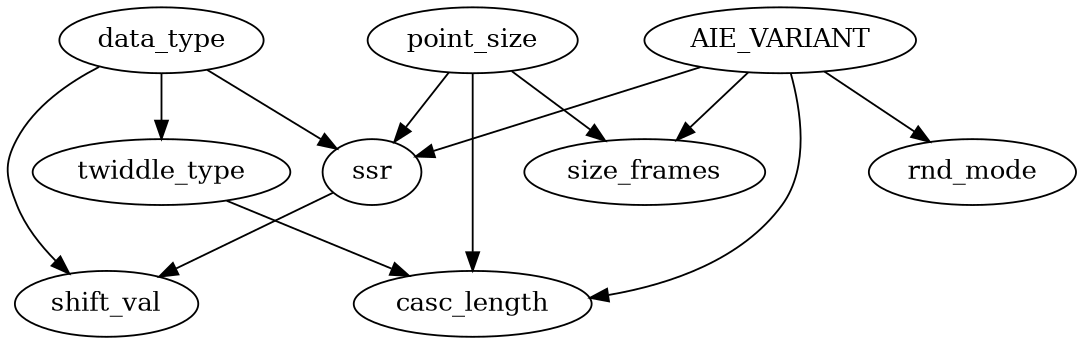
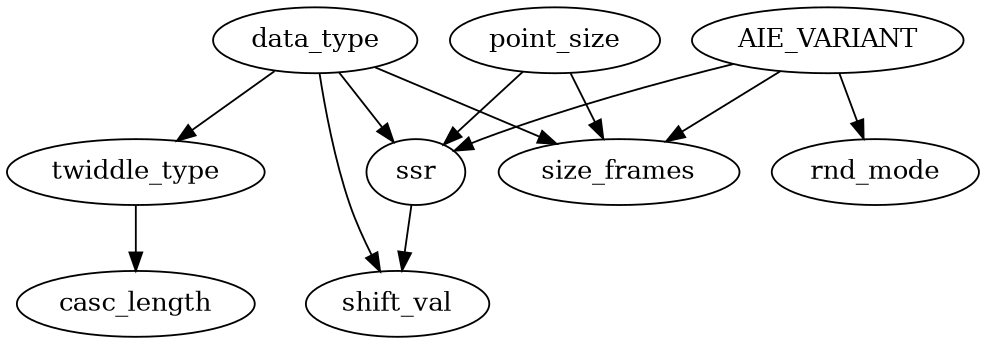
none -> (457, 102)
(473, 163) -> none
(760, 229) -> none
